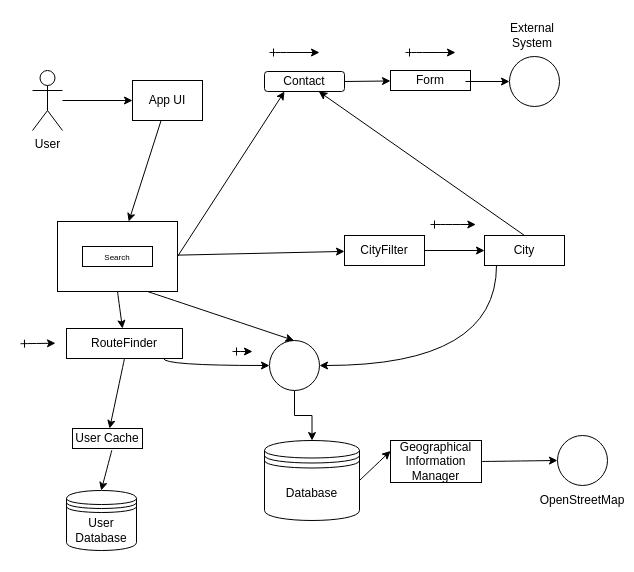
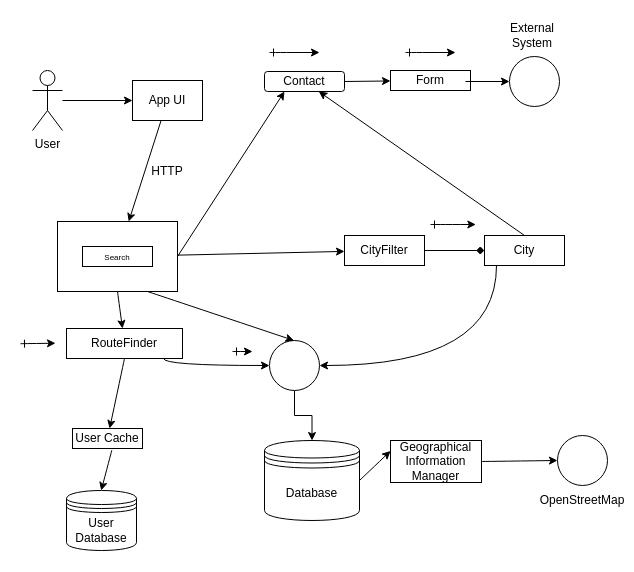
none -> (168, 172)
(476, 251) -> (476, 251)
